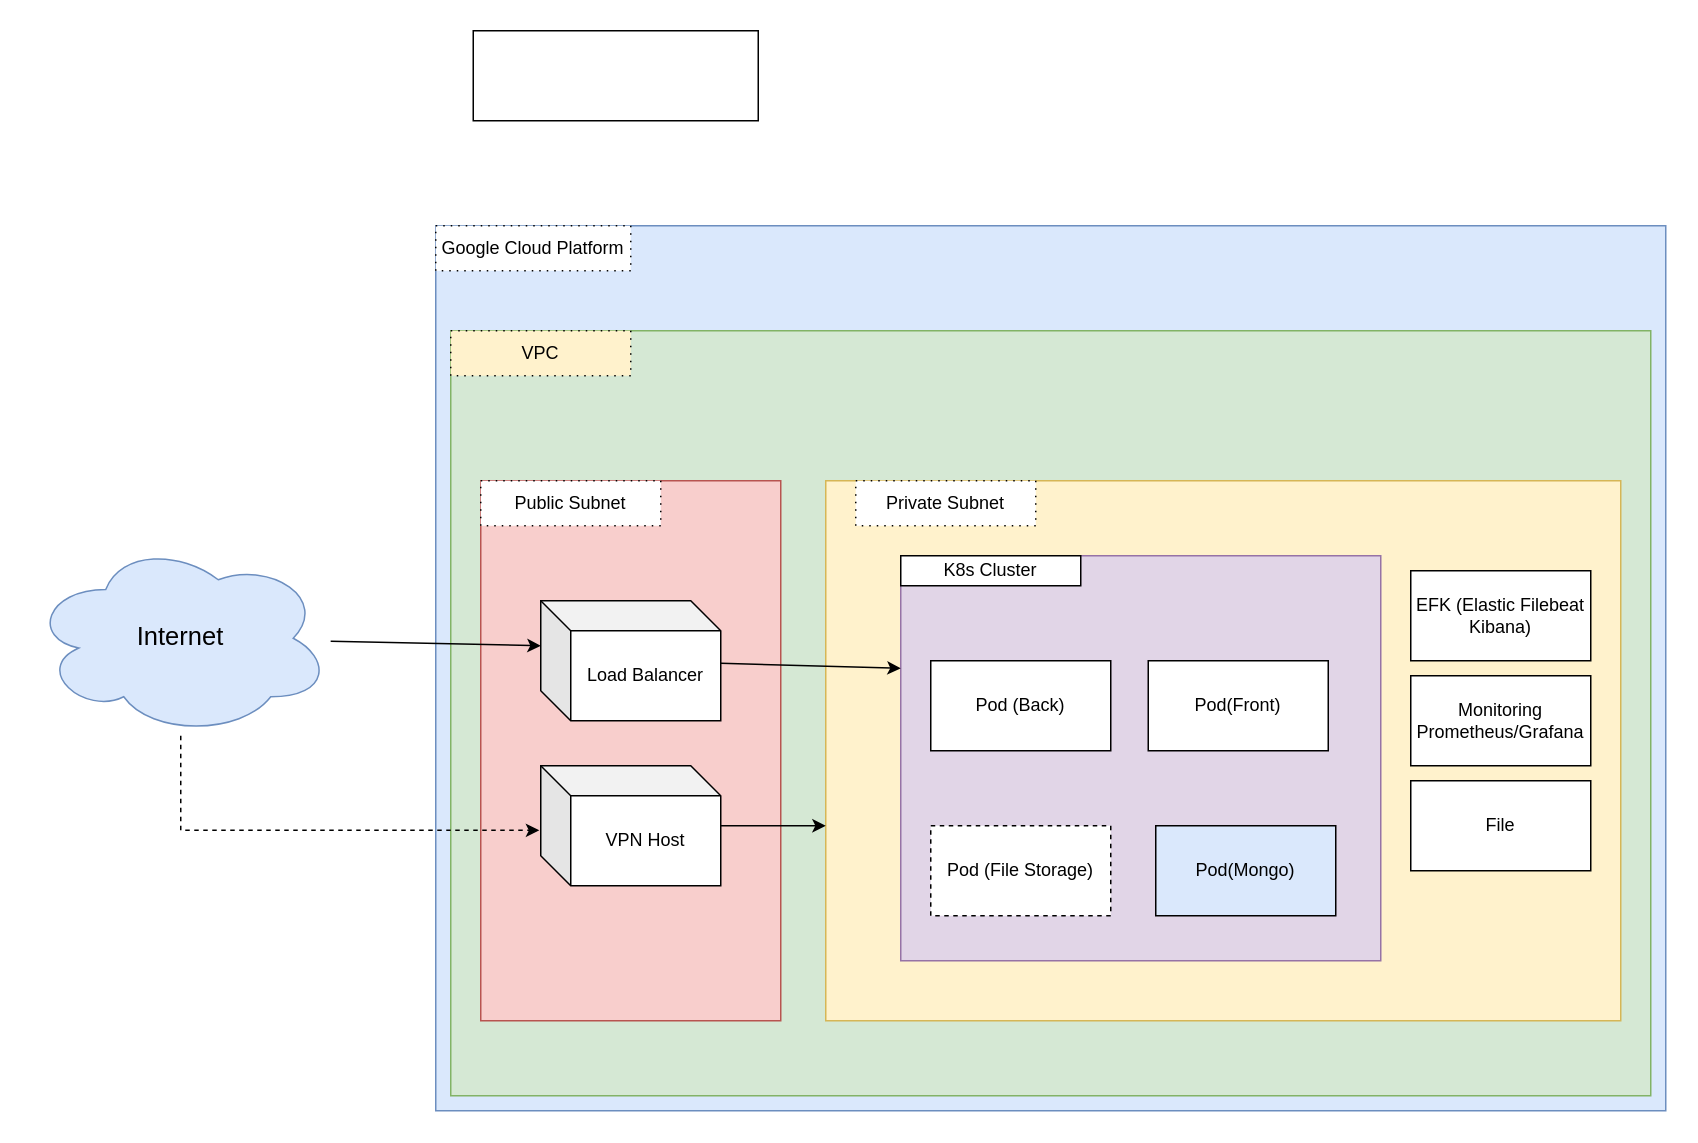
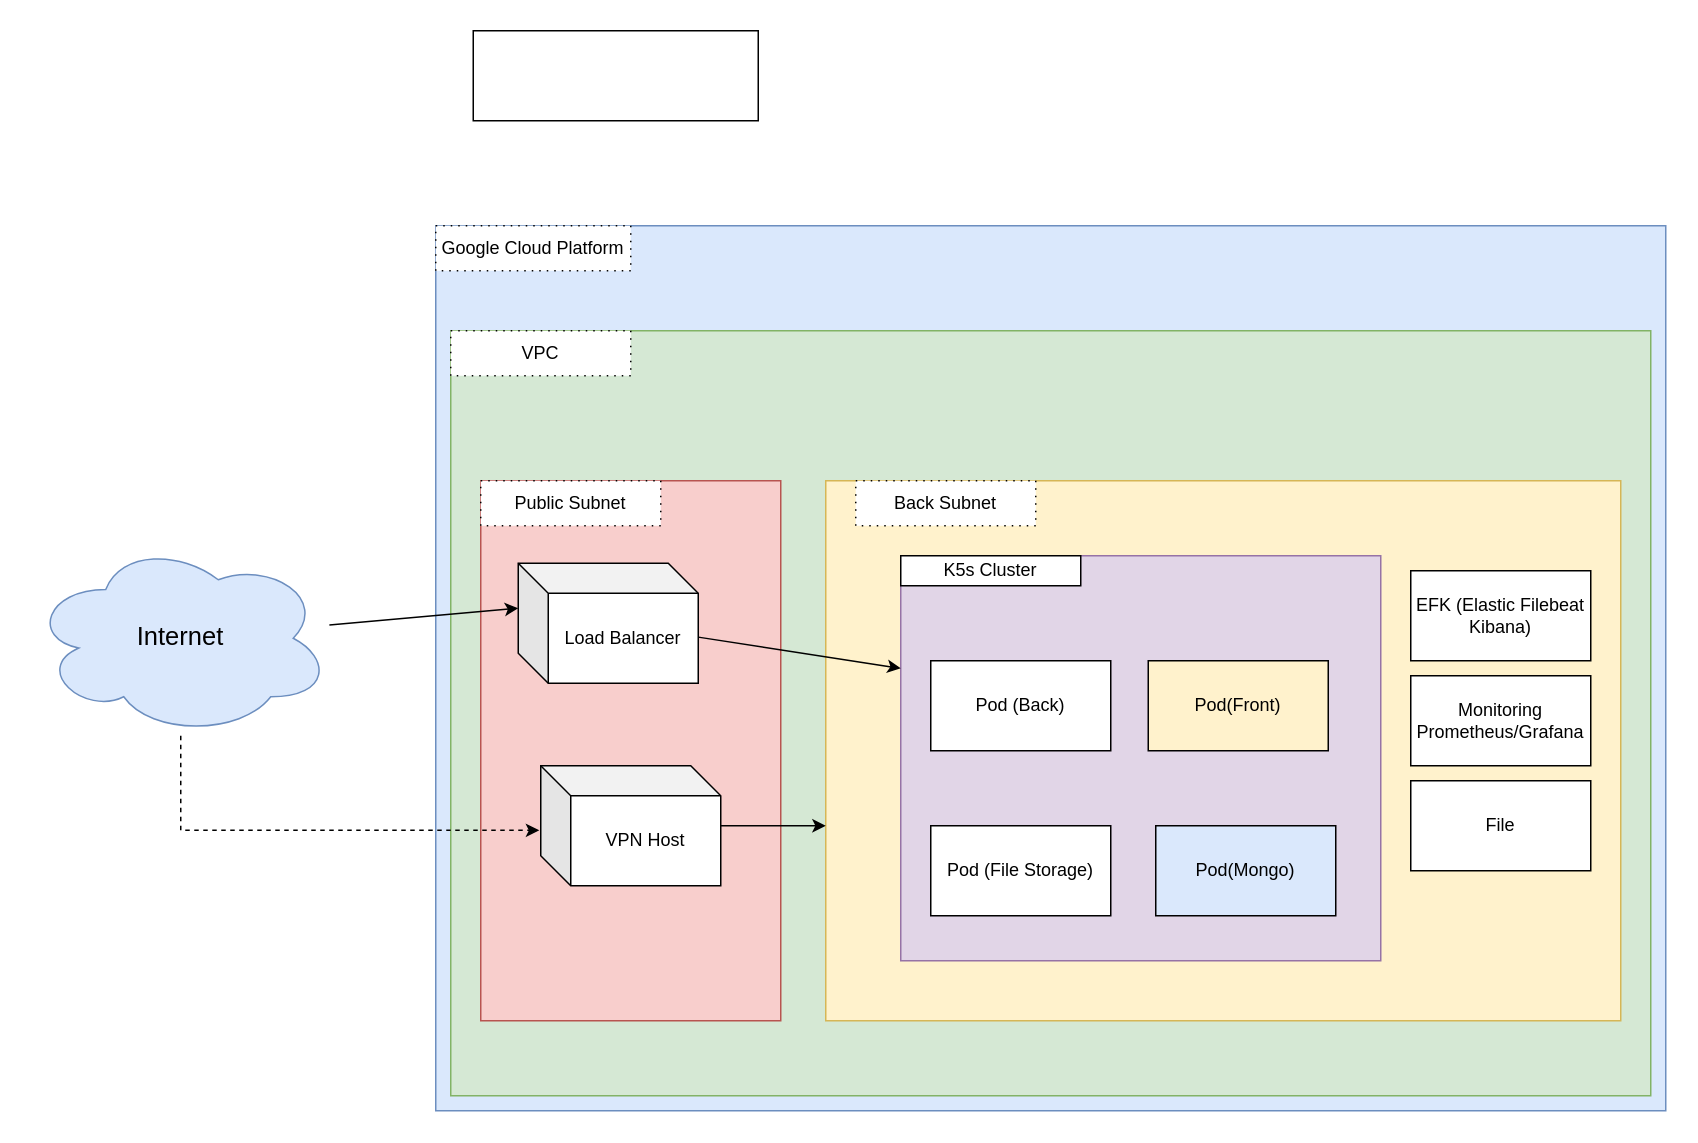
(541, 353) -> (541, 353)
(946, 503) -> (946, 503)
(991, 571) -> (991, 571)
(631, 661) -> (608, 623)
(1238, 706) -> (1238, 706)
(1021, 871) -> (1021, 871)
